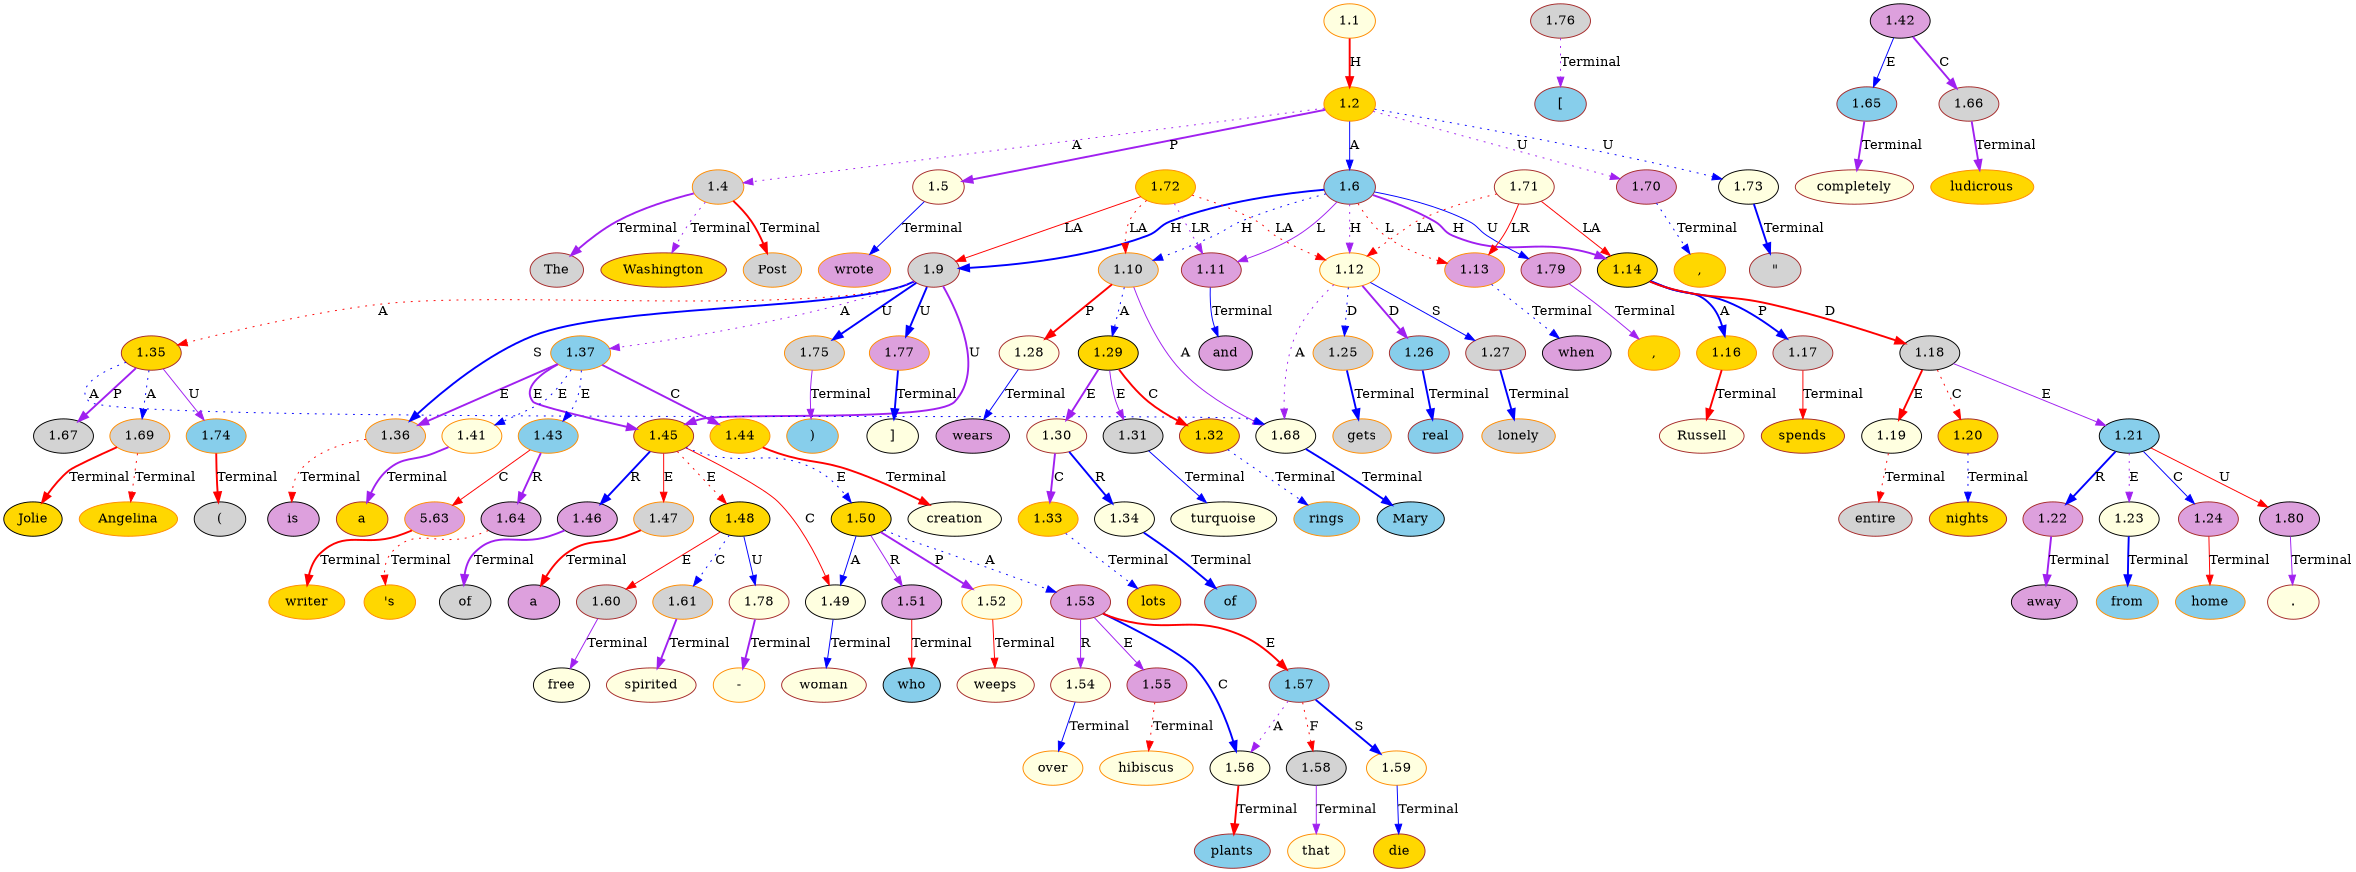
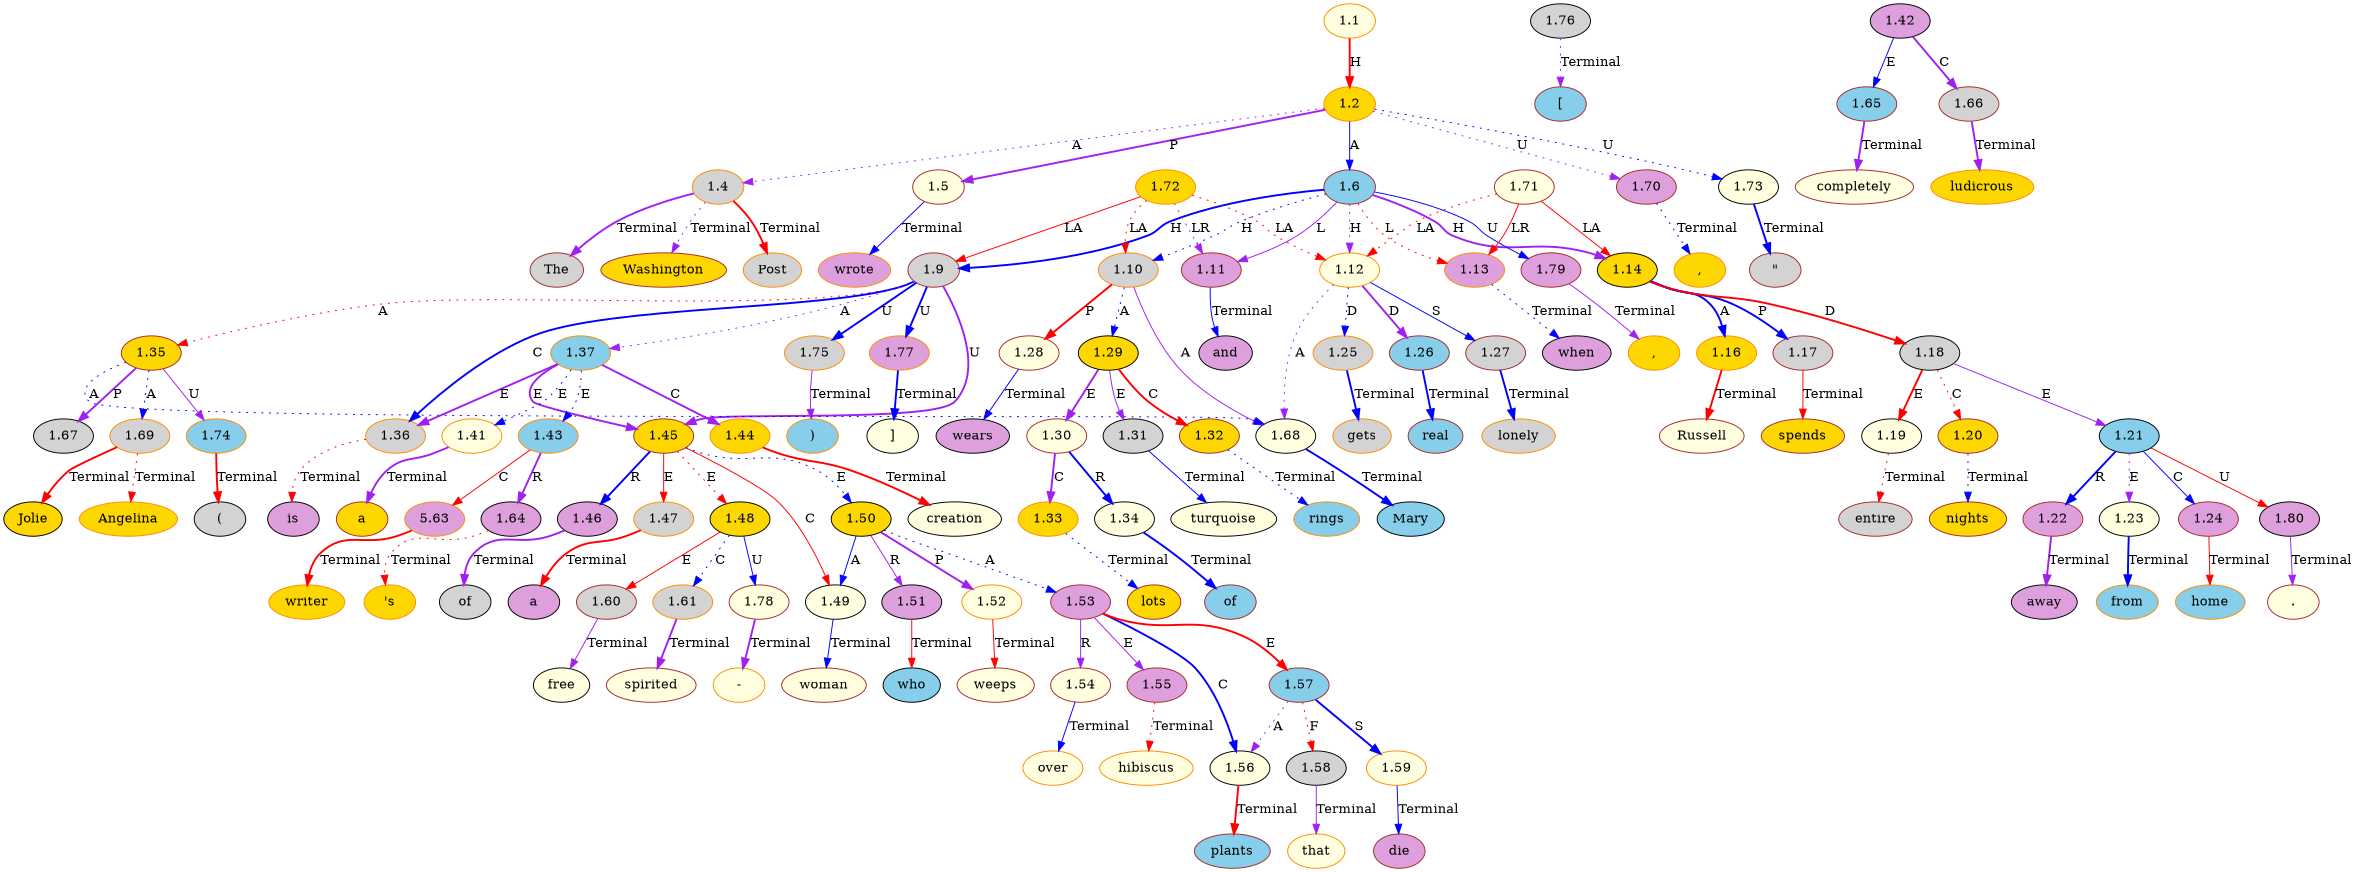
(1561, 21) -> (1561, 21)
(538, 353) -> (538, 353)
(1399, 851) -> (1399, 851)
